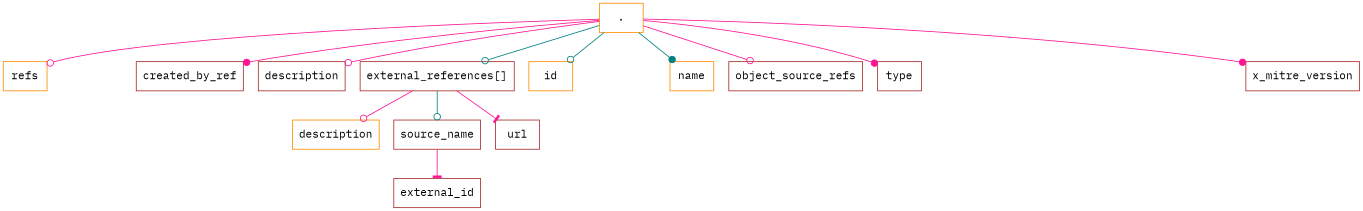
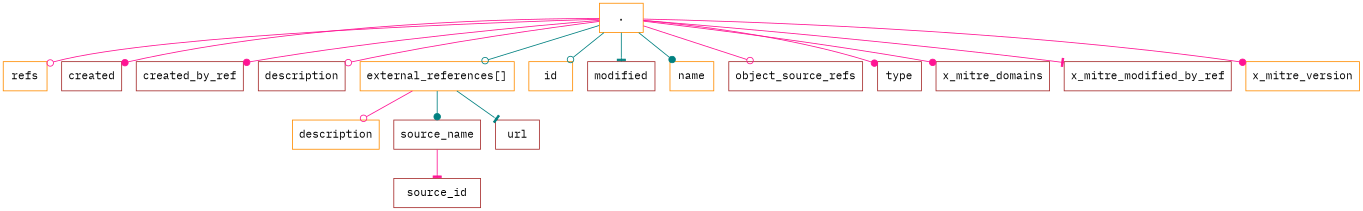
none -> (92, 76)
(437, 76) -> (437, 76)
none -> (621, 76)
none -> (993, 76)
none -> (1148, 76)
(1303, 76) -> (1303, 76)
(437, 102) -> (437, 102)
(476, 104) -> (476, 104)
(437, 193) -> (437, 193)
